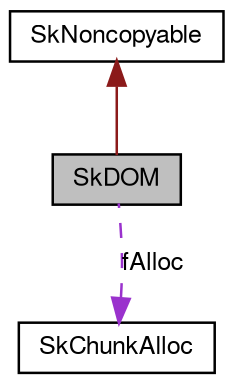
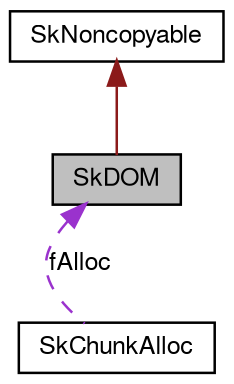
(122, 251) -> (48, 276)
